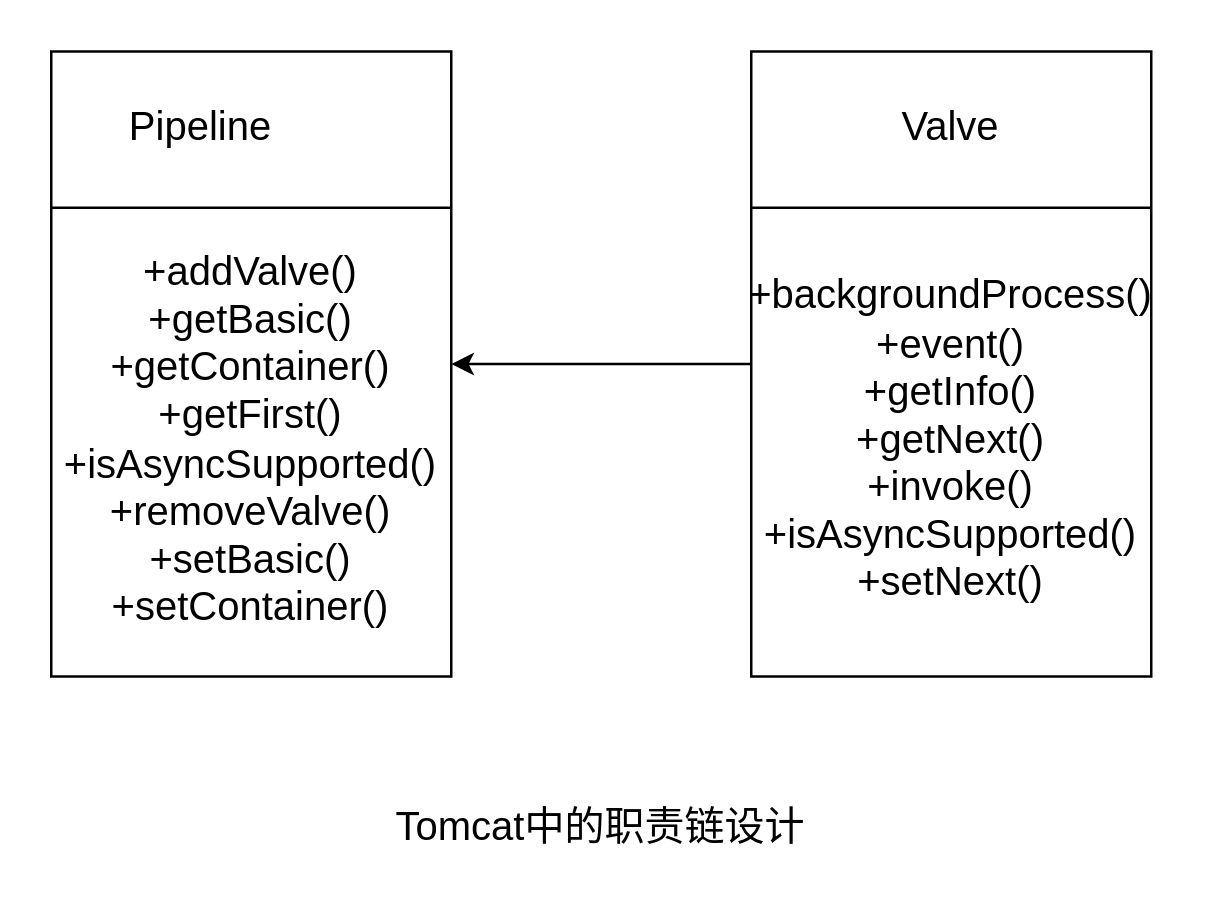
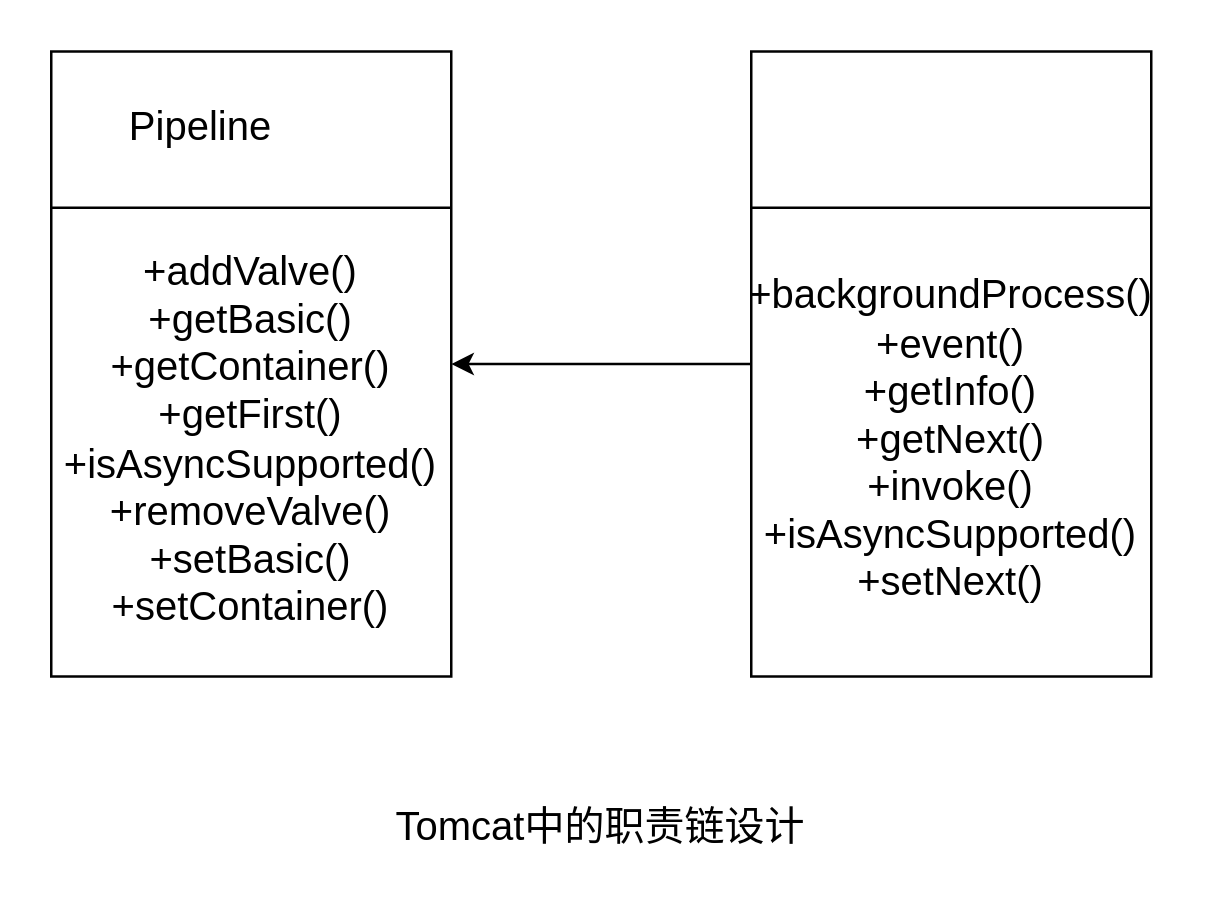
(951, 126) -> none
